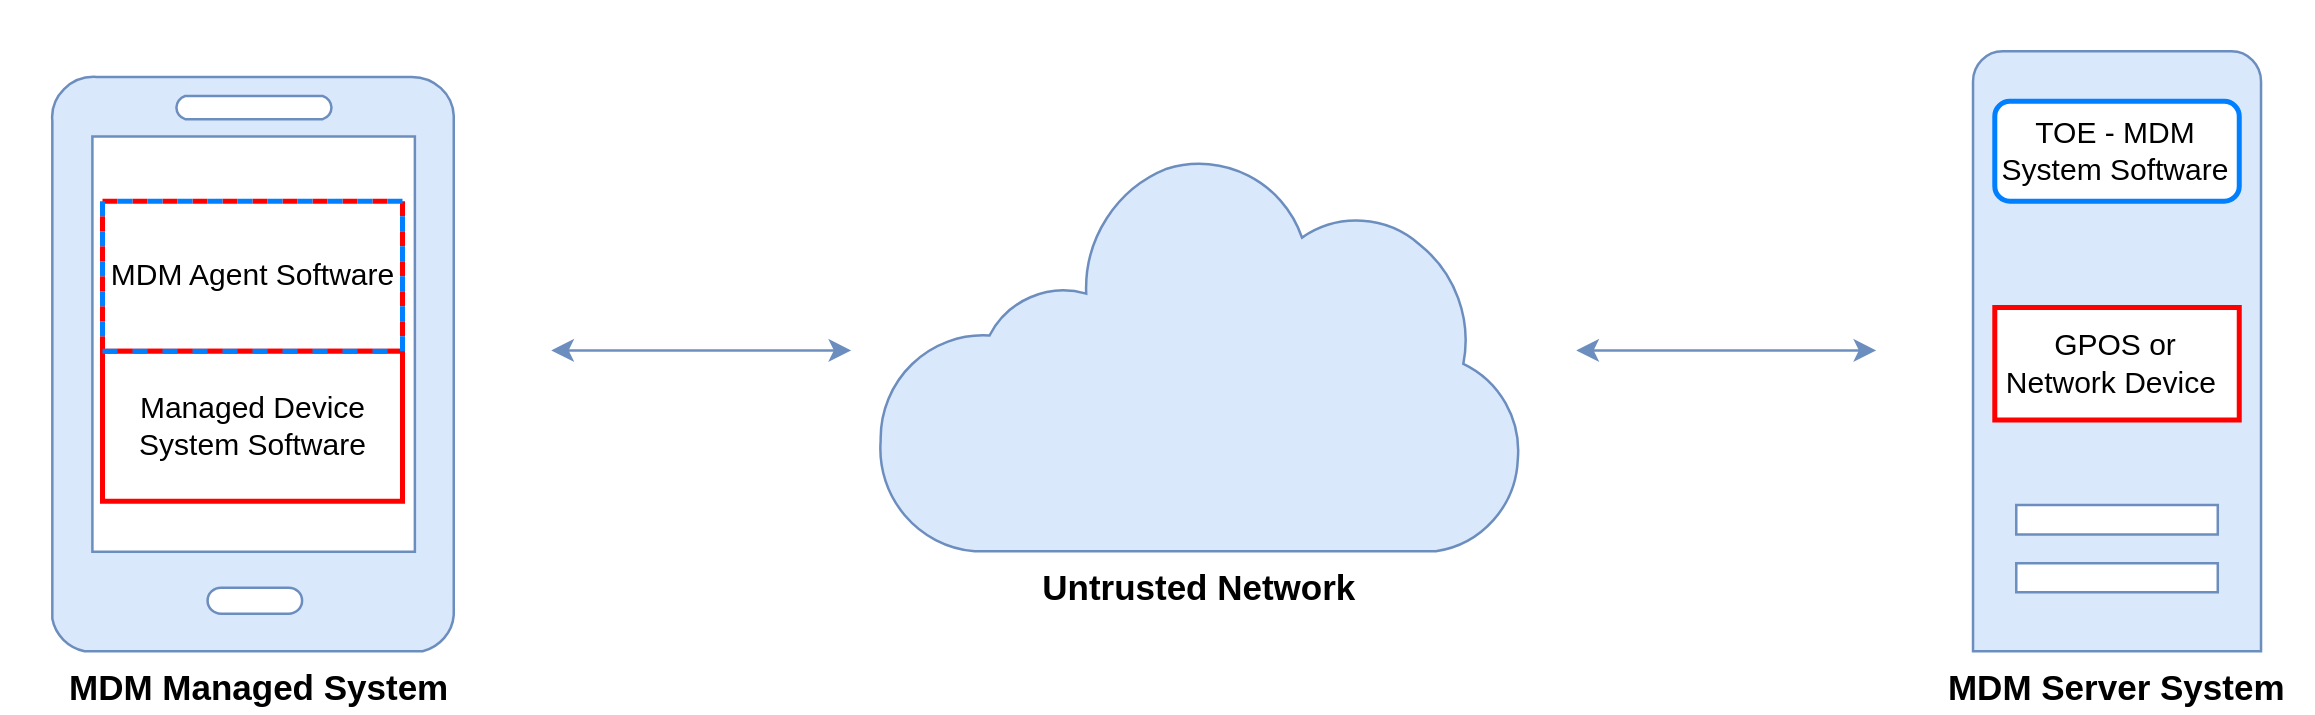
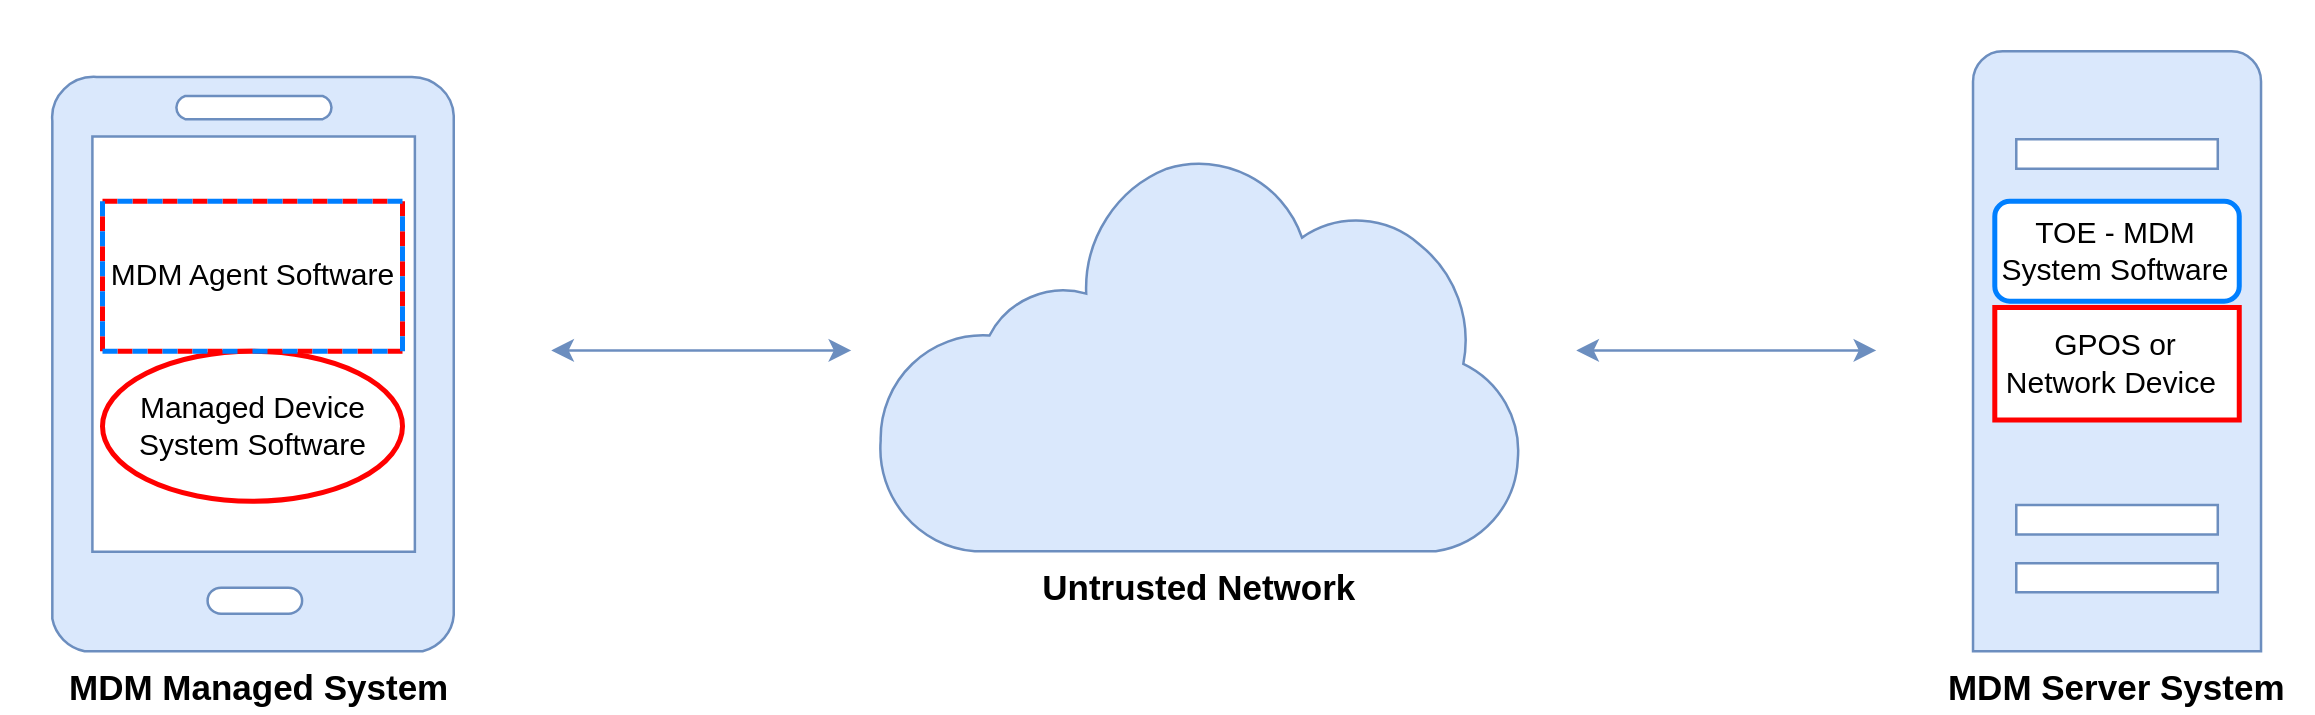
(2117, 151) -> (2117, 251)
(253, 426) -> (253, 426)
